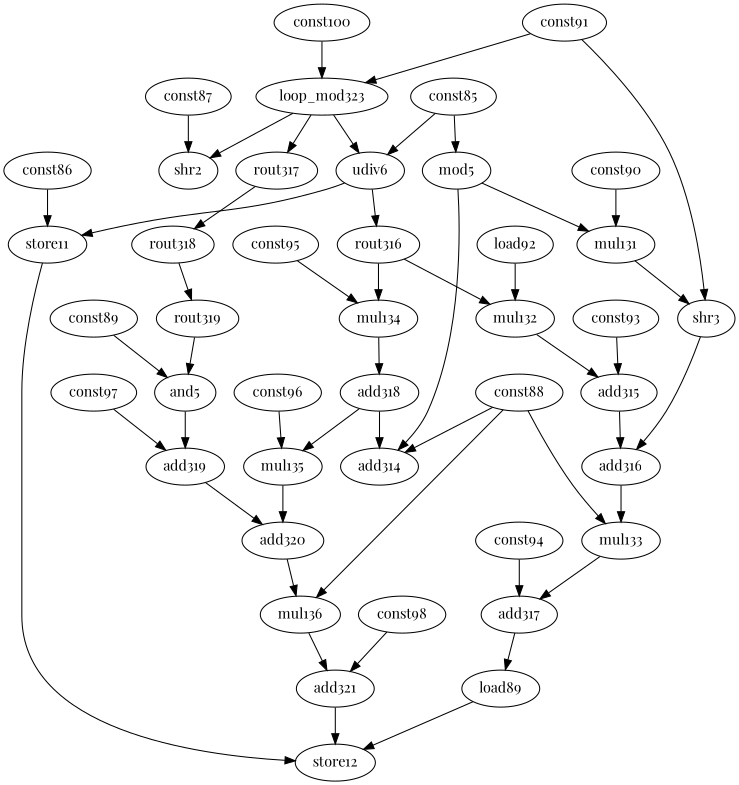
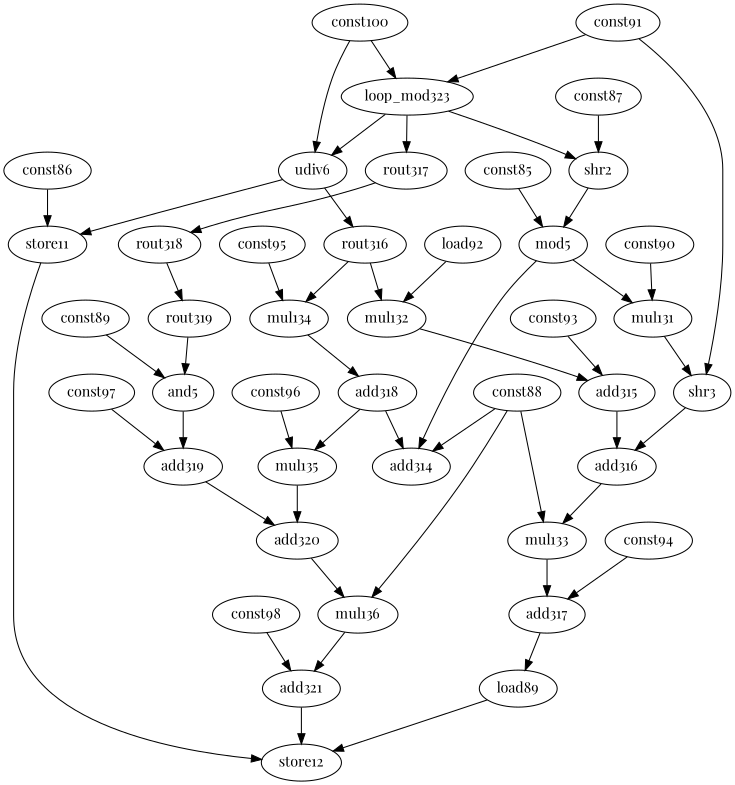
(415, 131) -> (329, 90)
none -> (579, 203)
